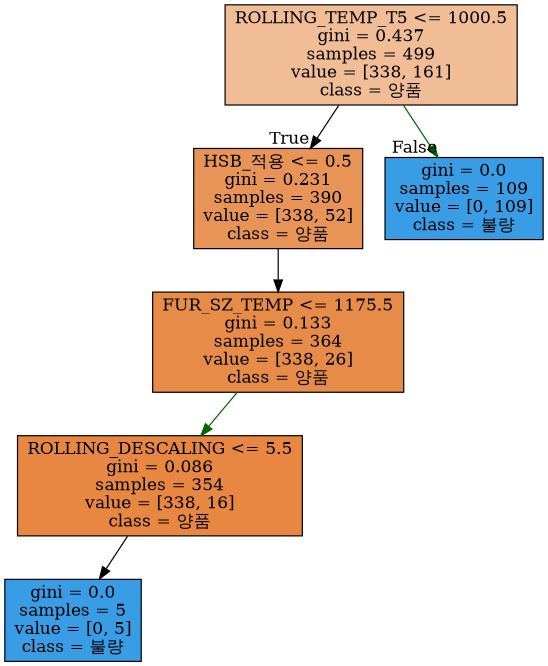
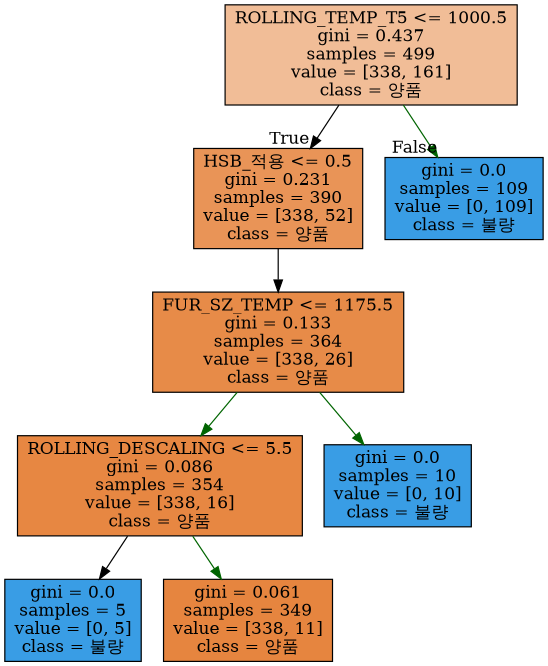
none -> (398, 486)
none -> (248, 620)
